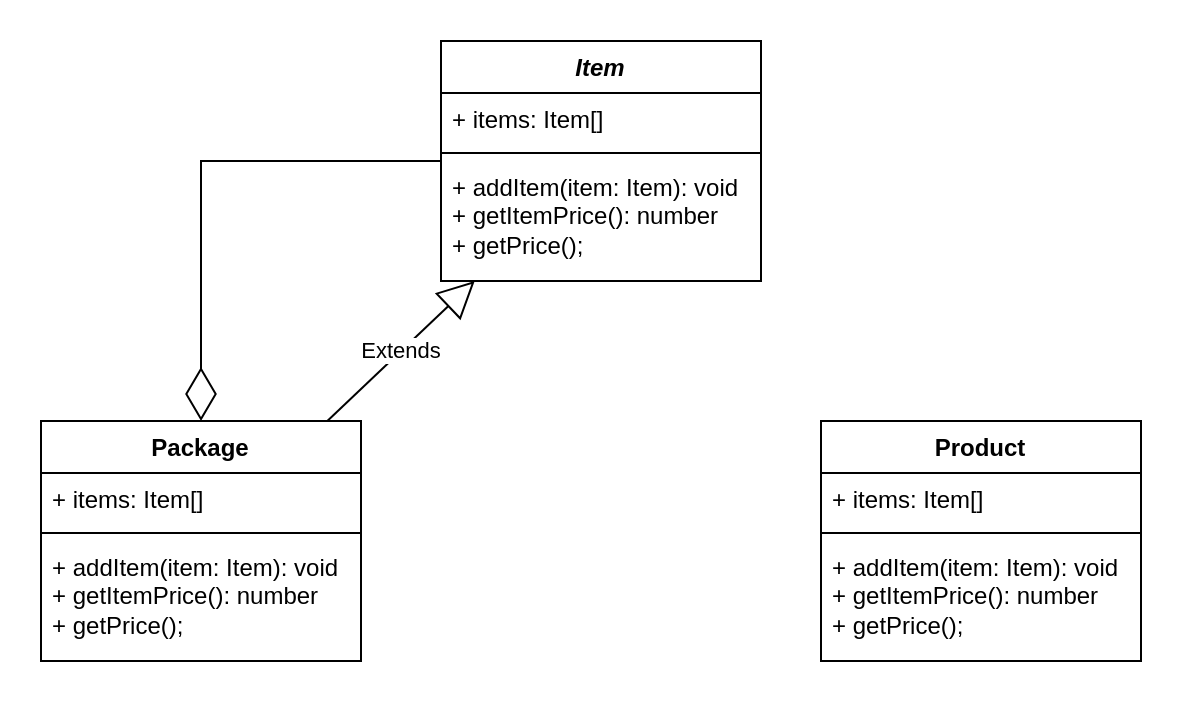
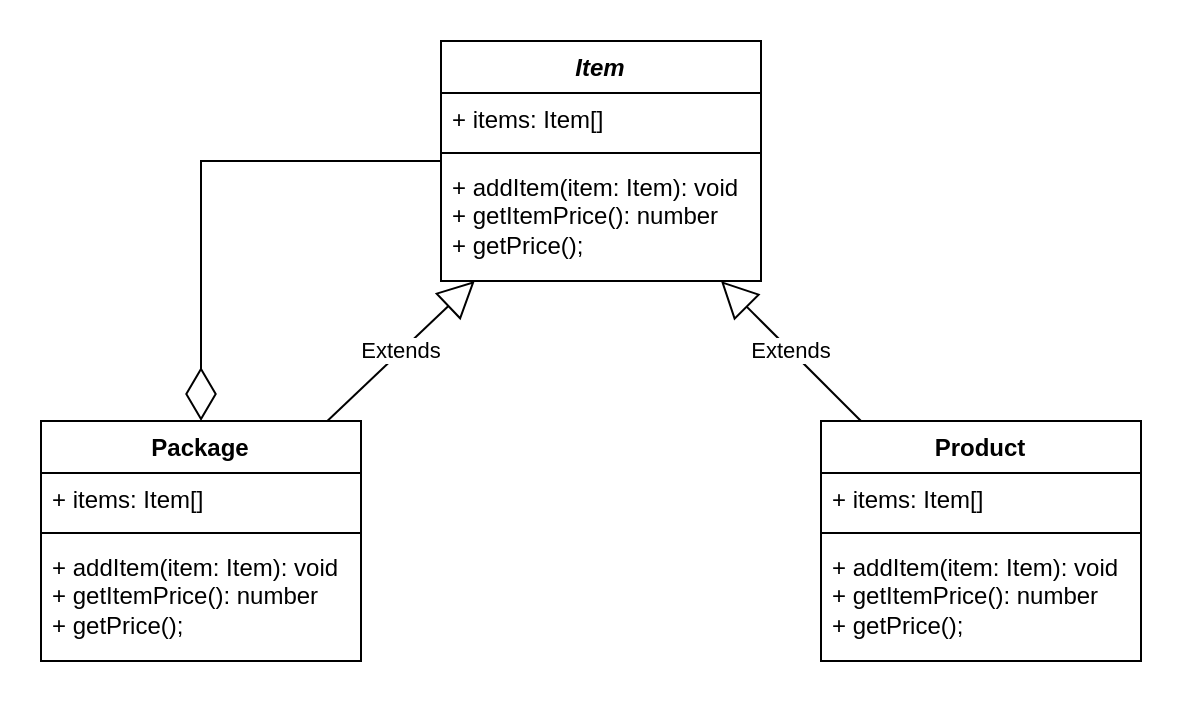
none -> (804, 364)
